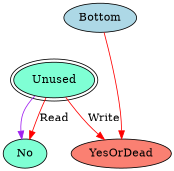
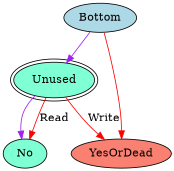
none -> (81, 44)
